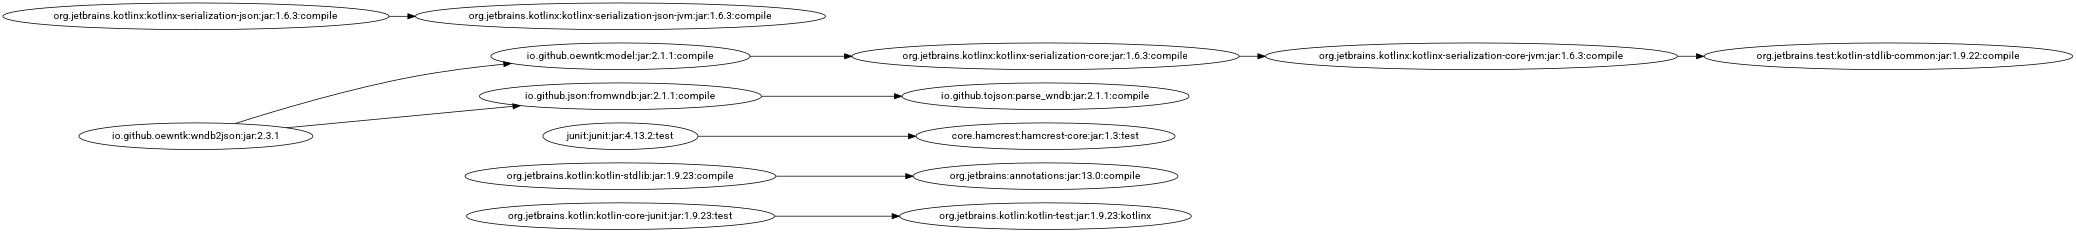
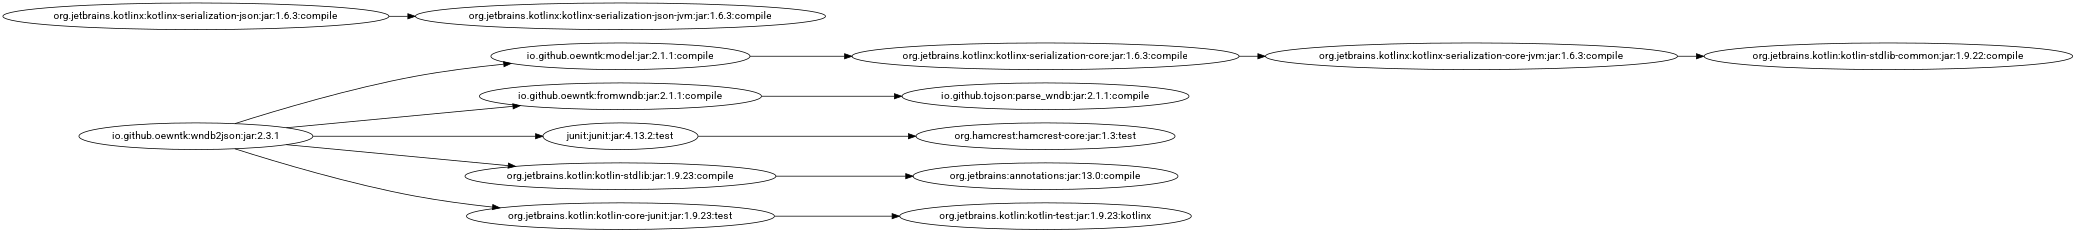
(1888, 56) -> (1888, 56)
(620, 96) -> (620, 96)
none -> (424, 136)
(1045, 136) -> (1045, 136)
none -> (397, 155)
none -> (362, 185)
